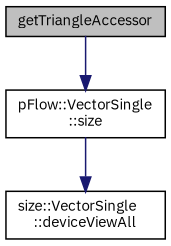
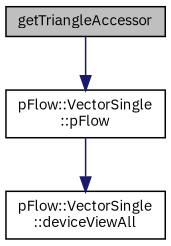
(86, 114) -> (86, 114)
(86, 215) -> (86, 215)
